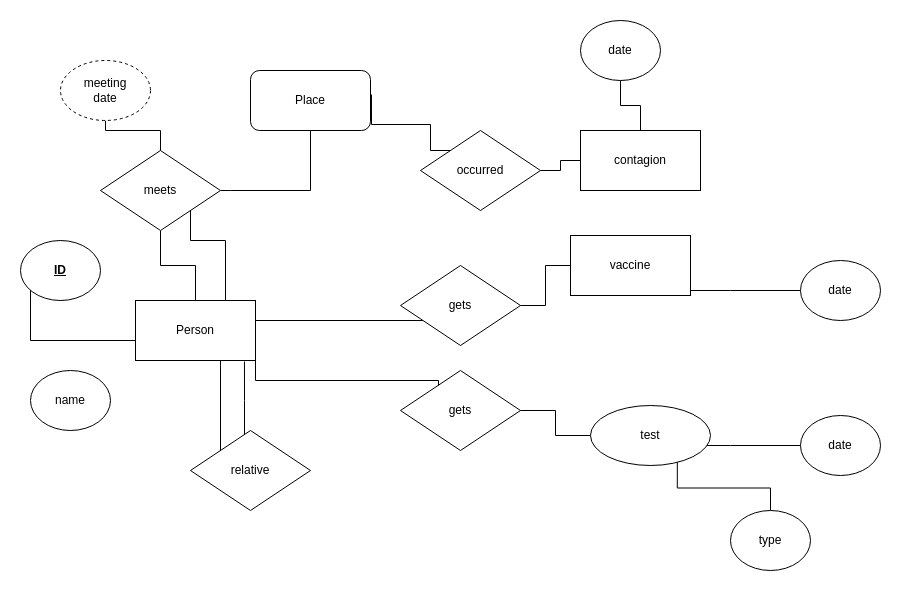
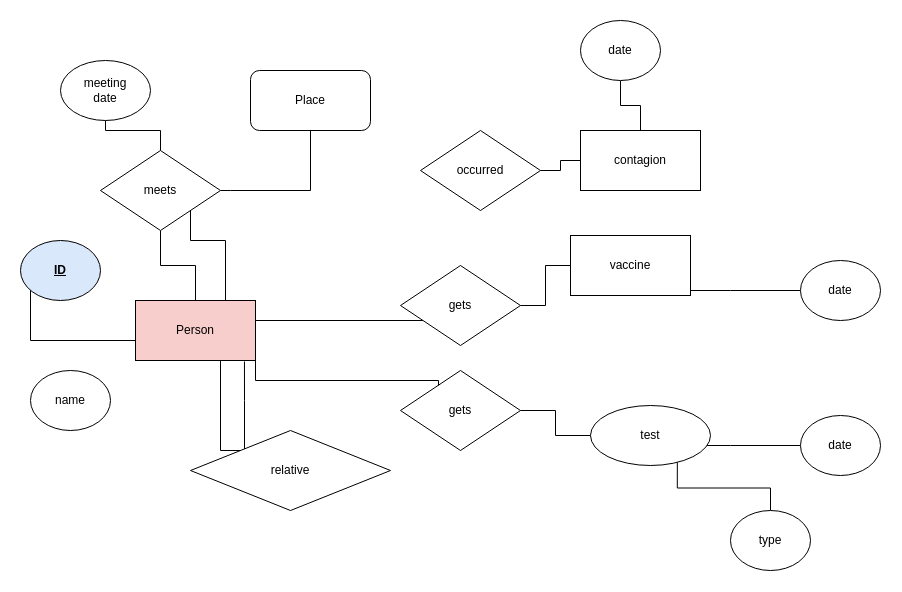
(106, 91) -> (106, 91)
(410, 125) -> none
(61, 271) -> (61, 271)
(196, 331) -> (196, 331)
(251, 471) -> (291, 471)
